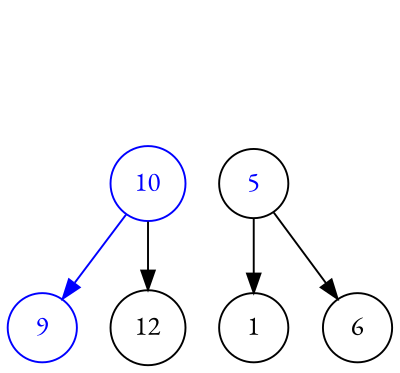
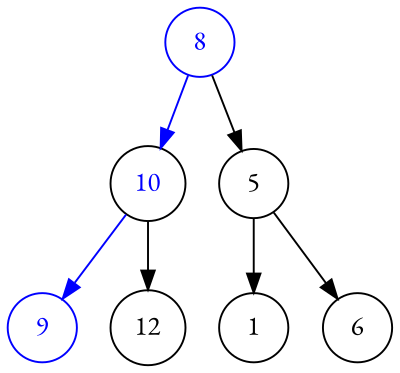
none -> (200, 42)
(148, 184) -> (148, 184)
(254, 184) -> (254, 184)
